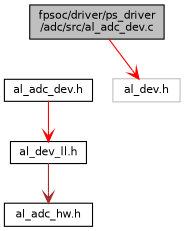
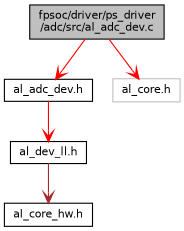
none -> (74, 55)
(146, 90) -> (146, 90)
(48, 215) -> (48, 215)
